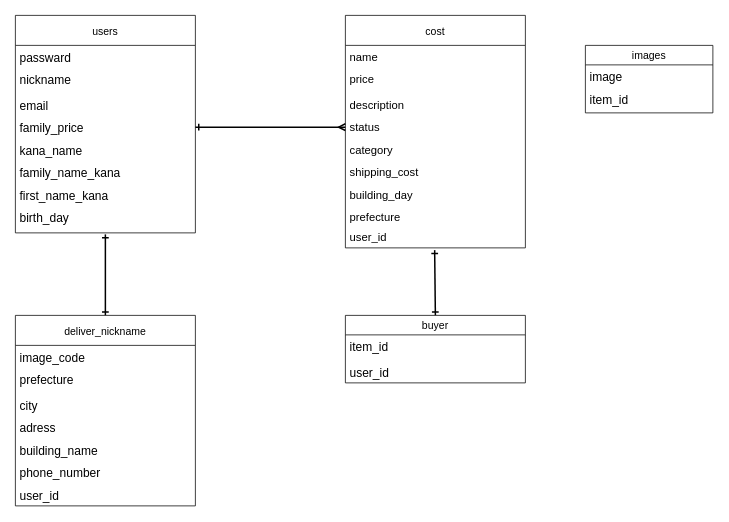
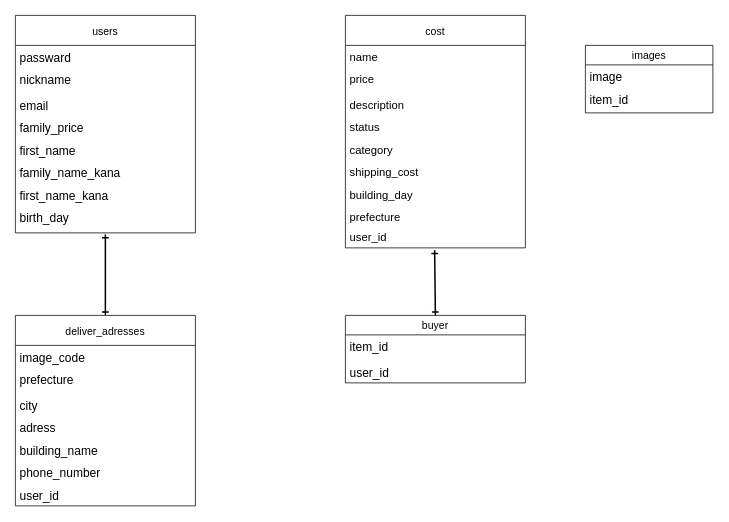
(270, 127) -> none
(50, 151) -> (52, 151)
(105, 331) -> (105, 331)
